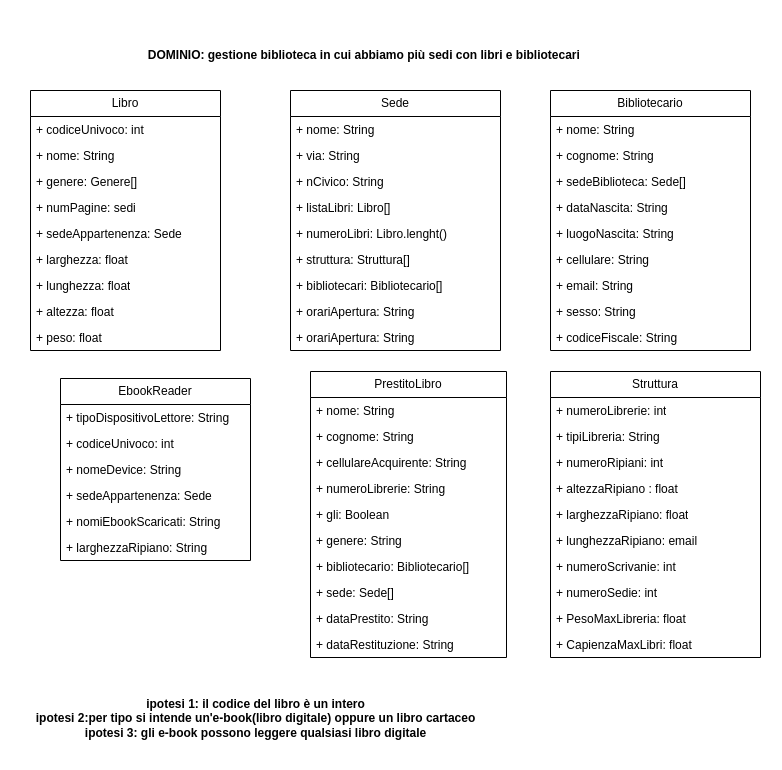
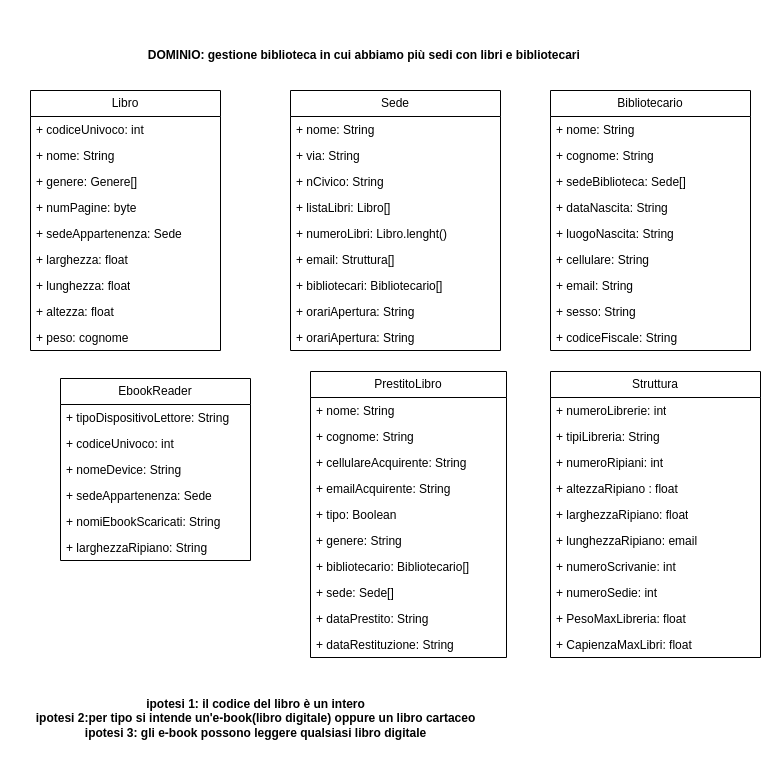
(86, 209) -> (87, 209)
(372, 261) -> (356, 261)
(74, 339) -> (82, 339)
(388, 490) -> (390, 490)
(354, 516) -> (359, 516)
